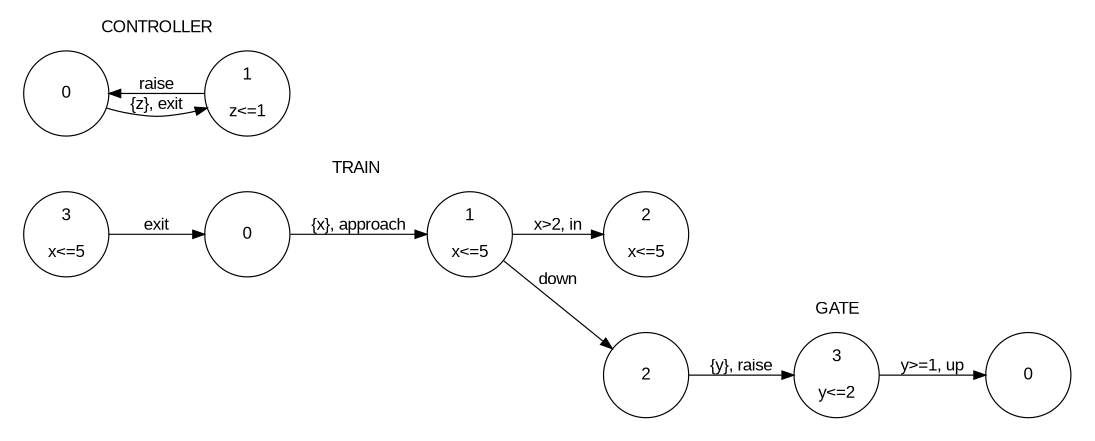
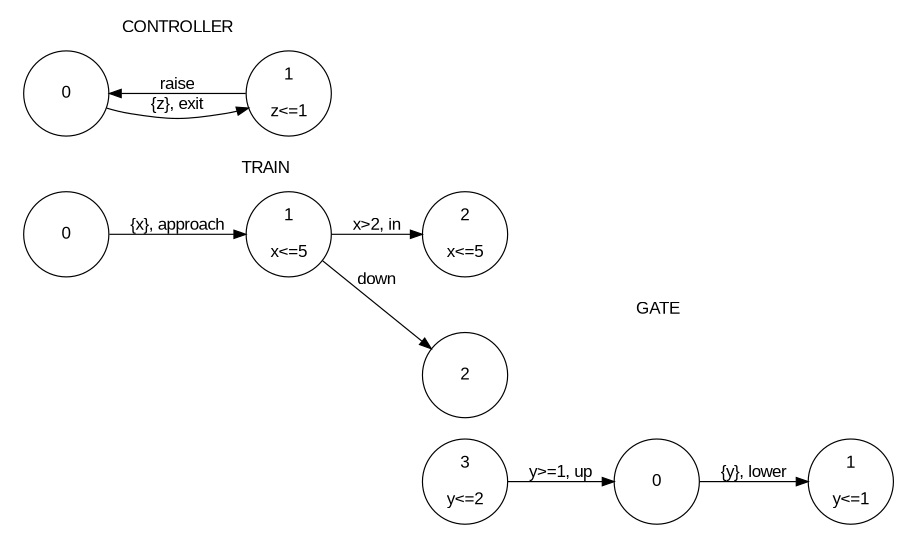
(66, 234) -> none
(735, 375) -> none
none -> (851, 482)
